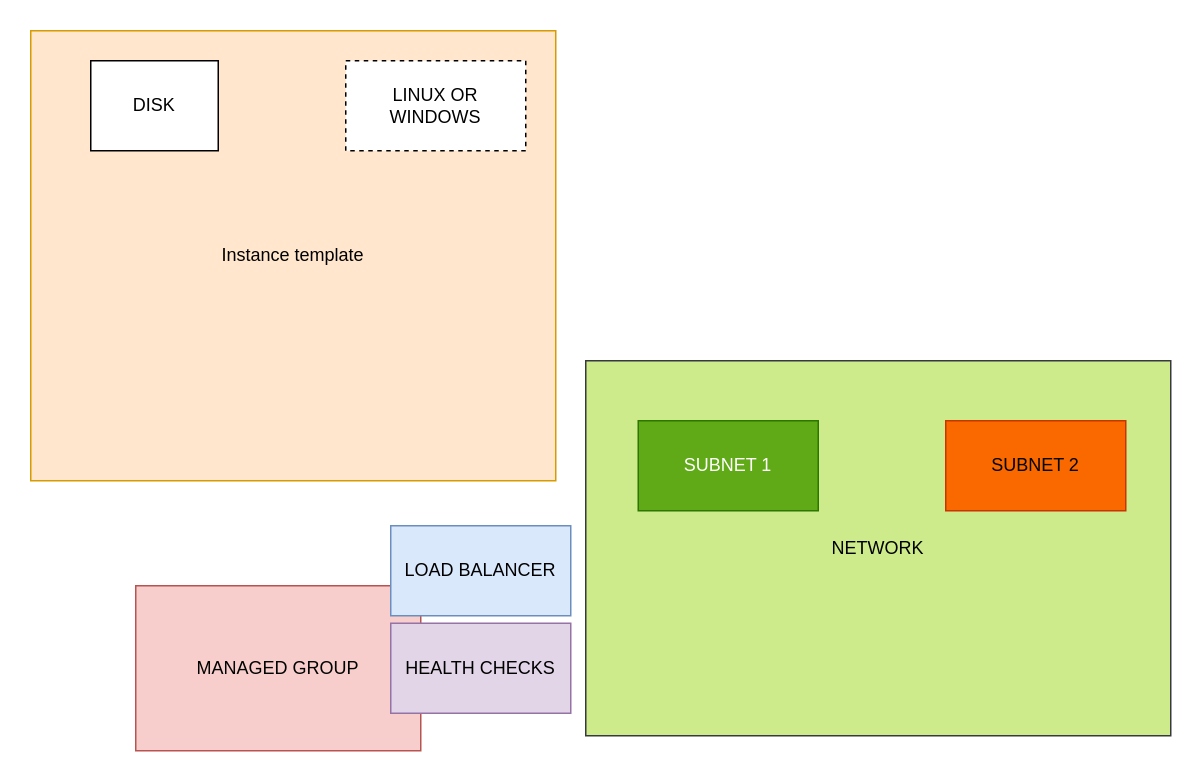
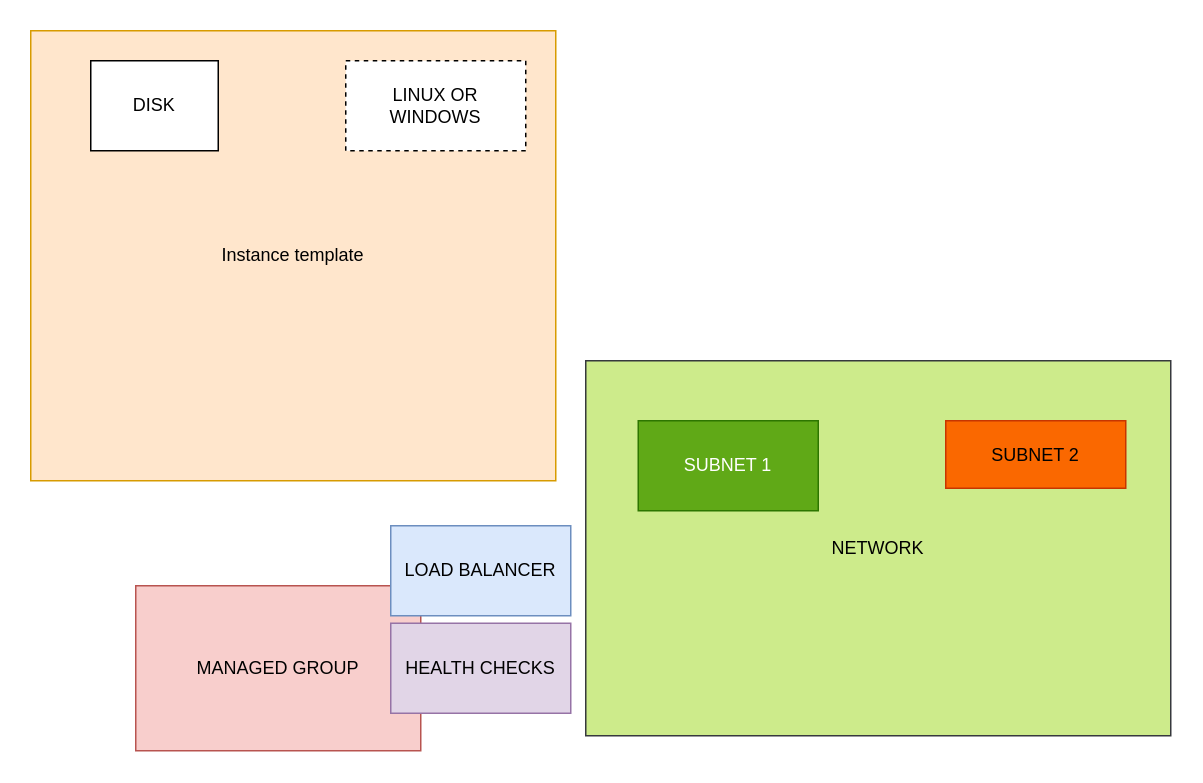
(1036, 466) -> (1036, 455)
